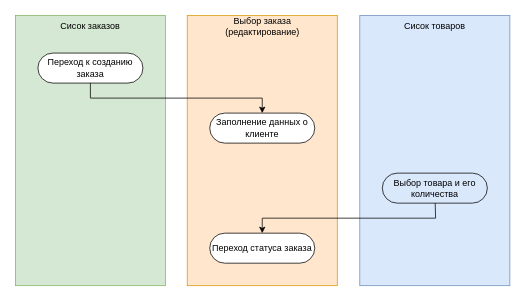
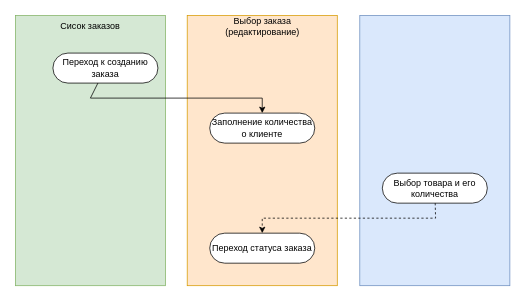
(435, 27) -> none
(90, 68) -> (105, 68)
(262, 128) -> (262, 128)
(435, 188) -> (435, 188)
(351, 218) -> (351, 218)
